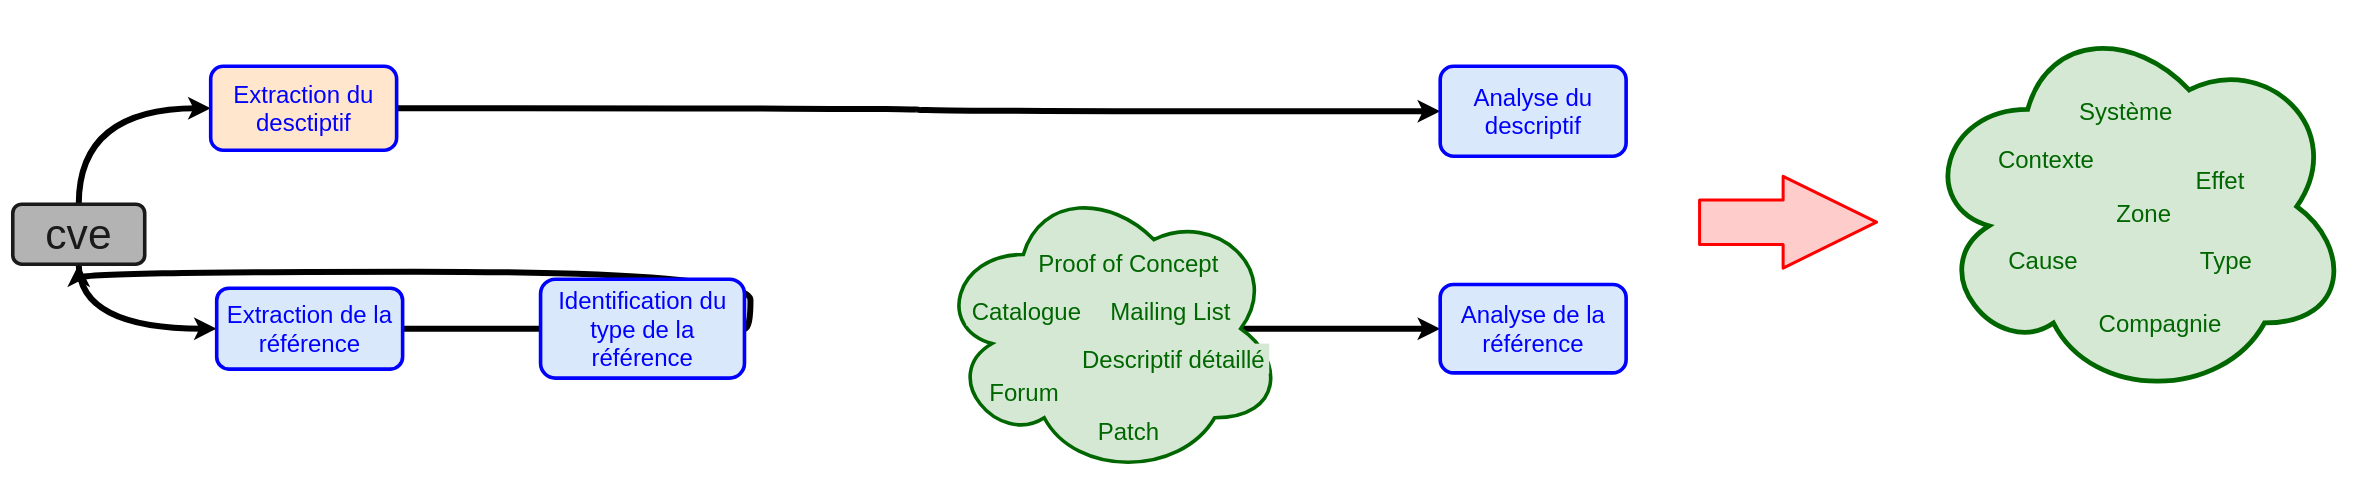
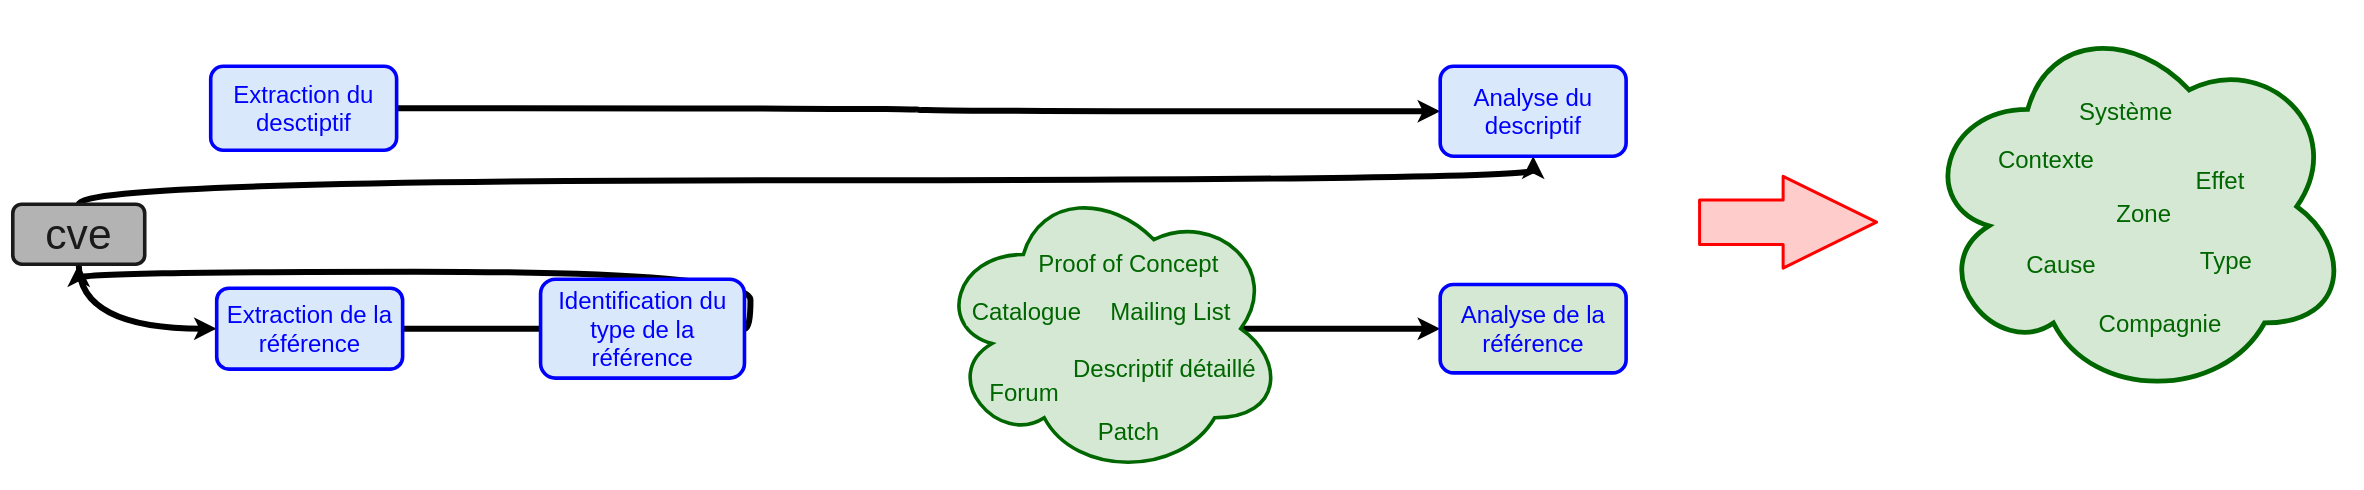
(303, 108) -> (303, 108)
(114, 128) -> (805, 180)
(2043, 260) -> (2061, 264)
(1533, 329) -> (1533, 329)
(1173, 359) -> (1164, 368)
